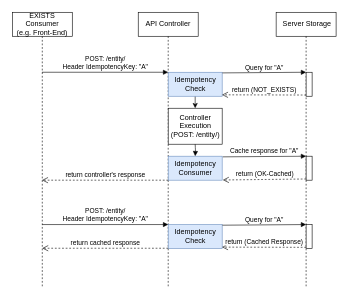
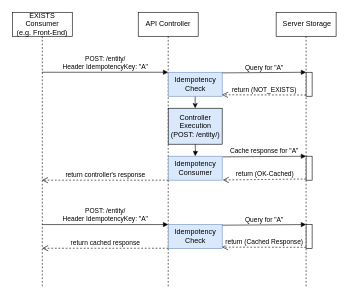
(195, 126) -> (195, 126)
